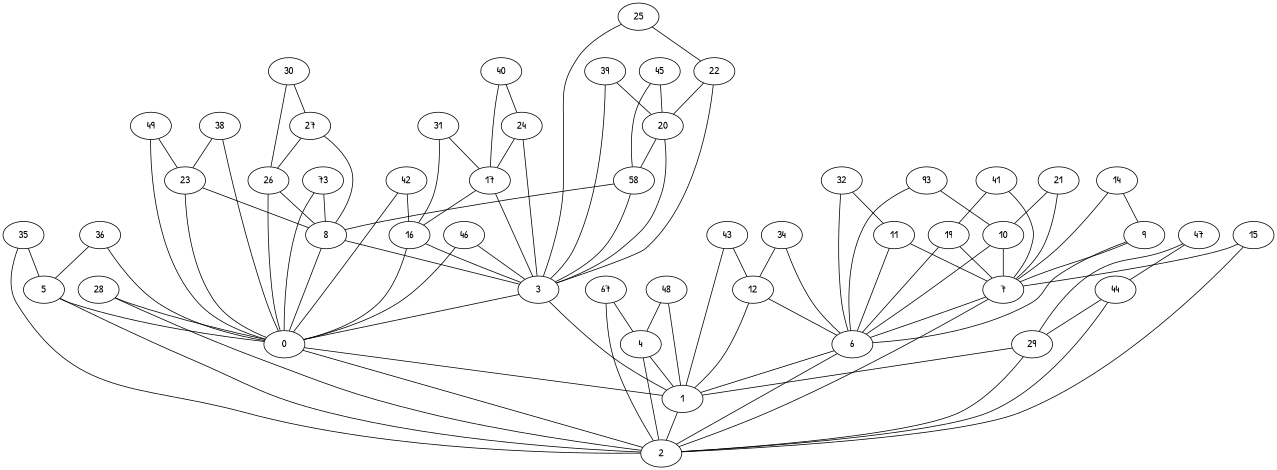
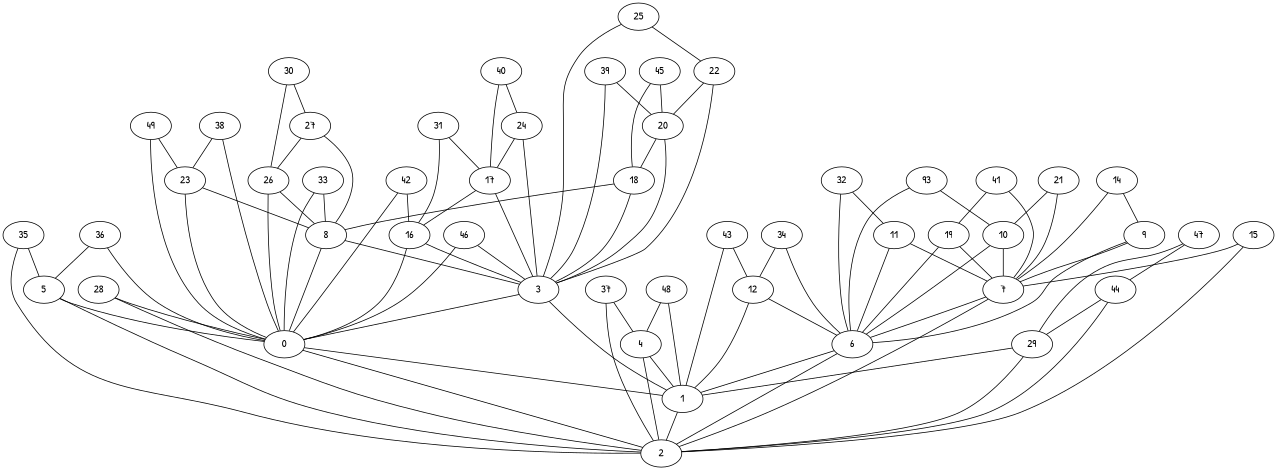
(323, 180) -> (323, 180)
(634, 180) -> (634, 180)
(606, 290) -> (606, 290)
